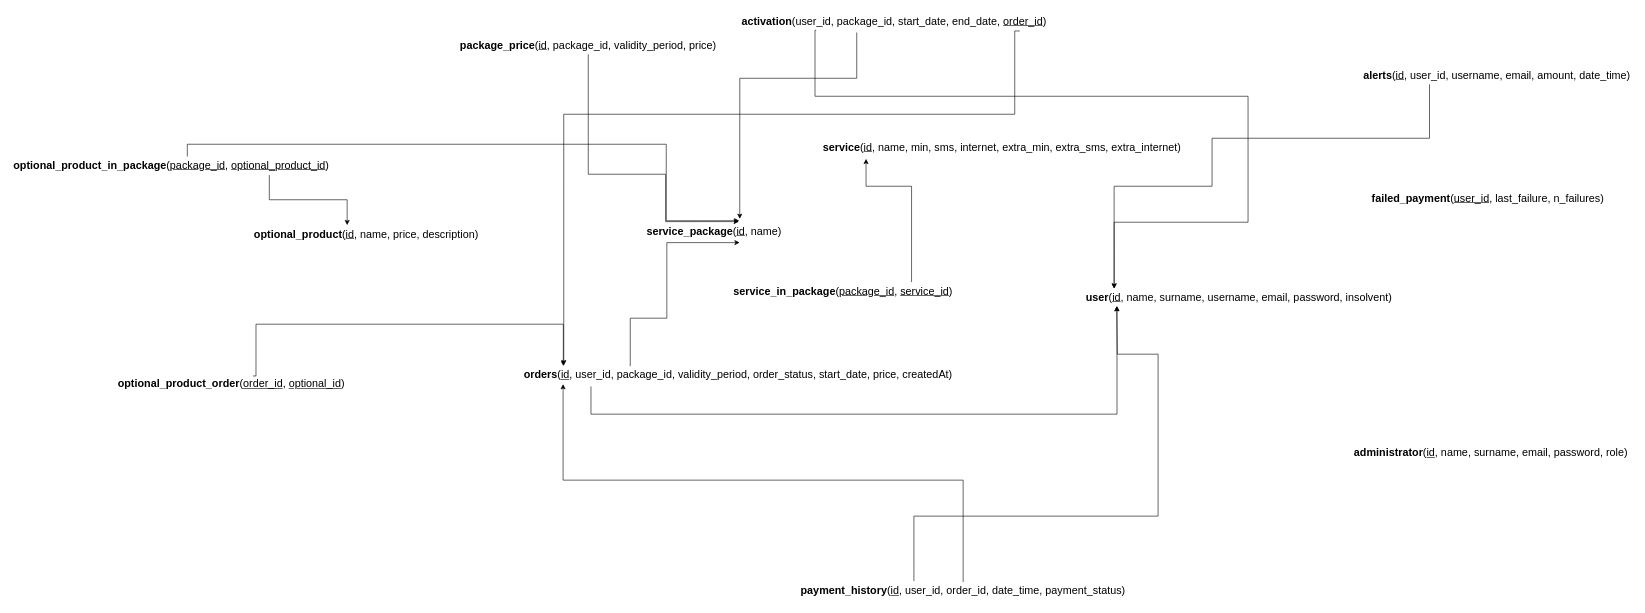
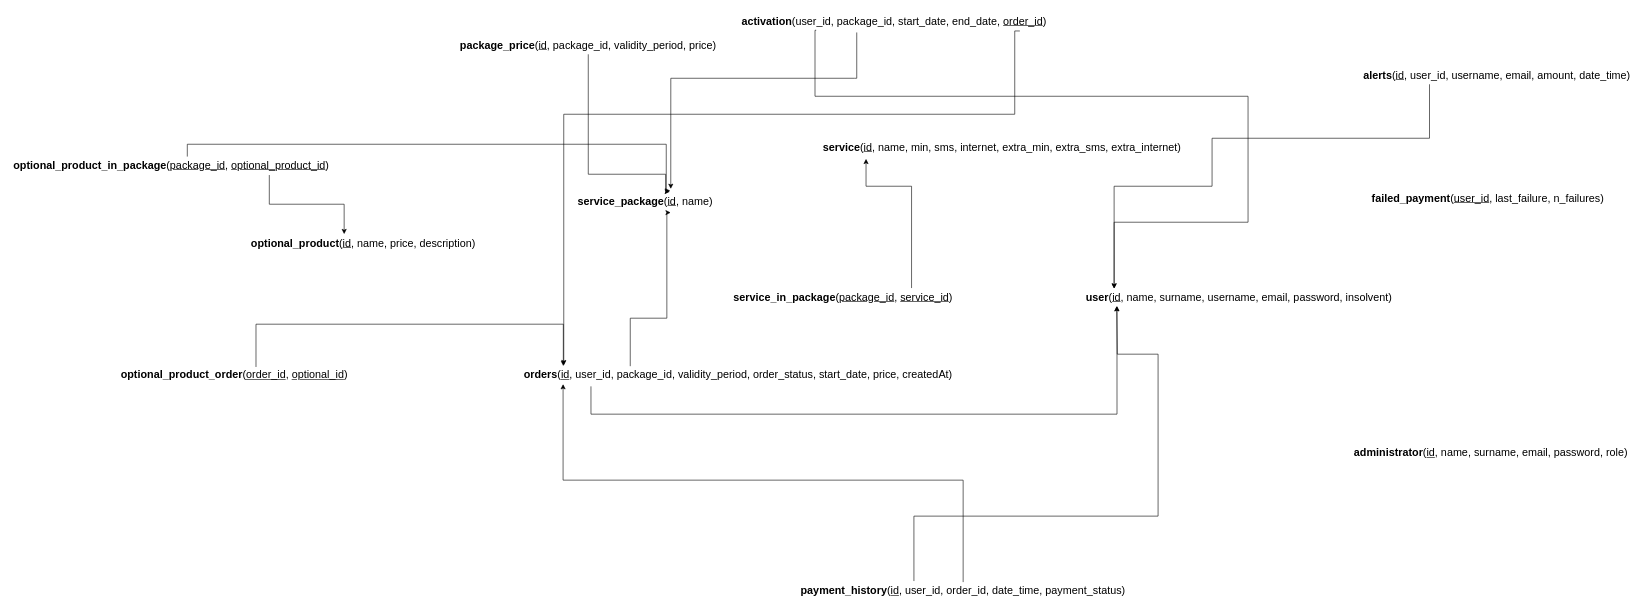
(714, 231) -> (645, 201)
(366, 234) -> (363, 243)
(843, 291) -> (843, 297)
(231, 384) -> (234, 375)
